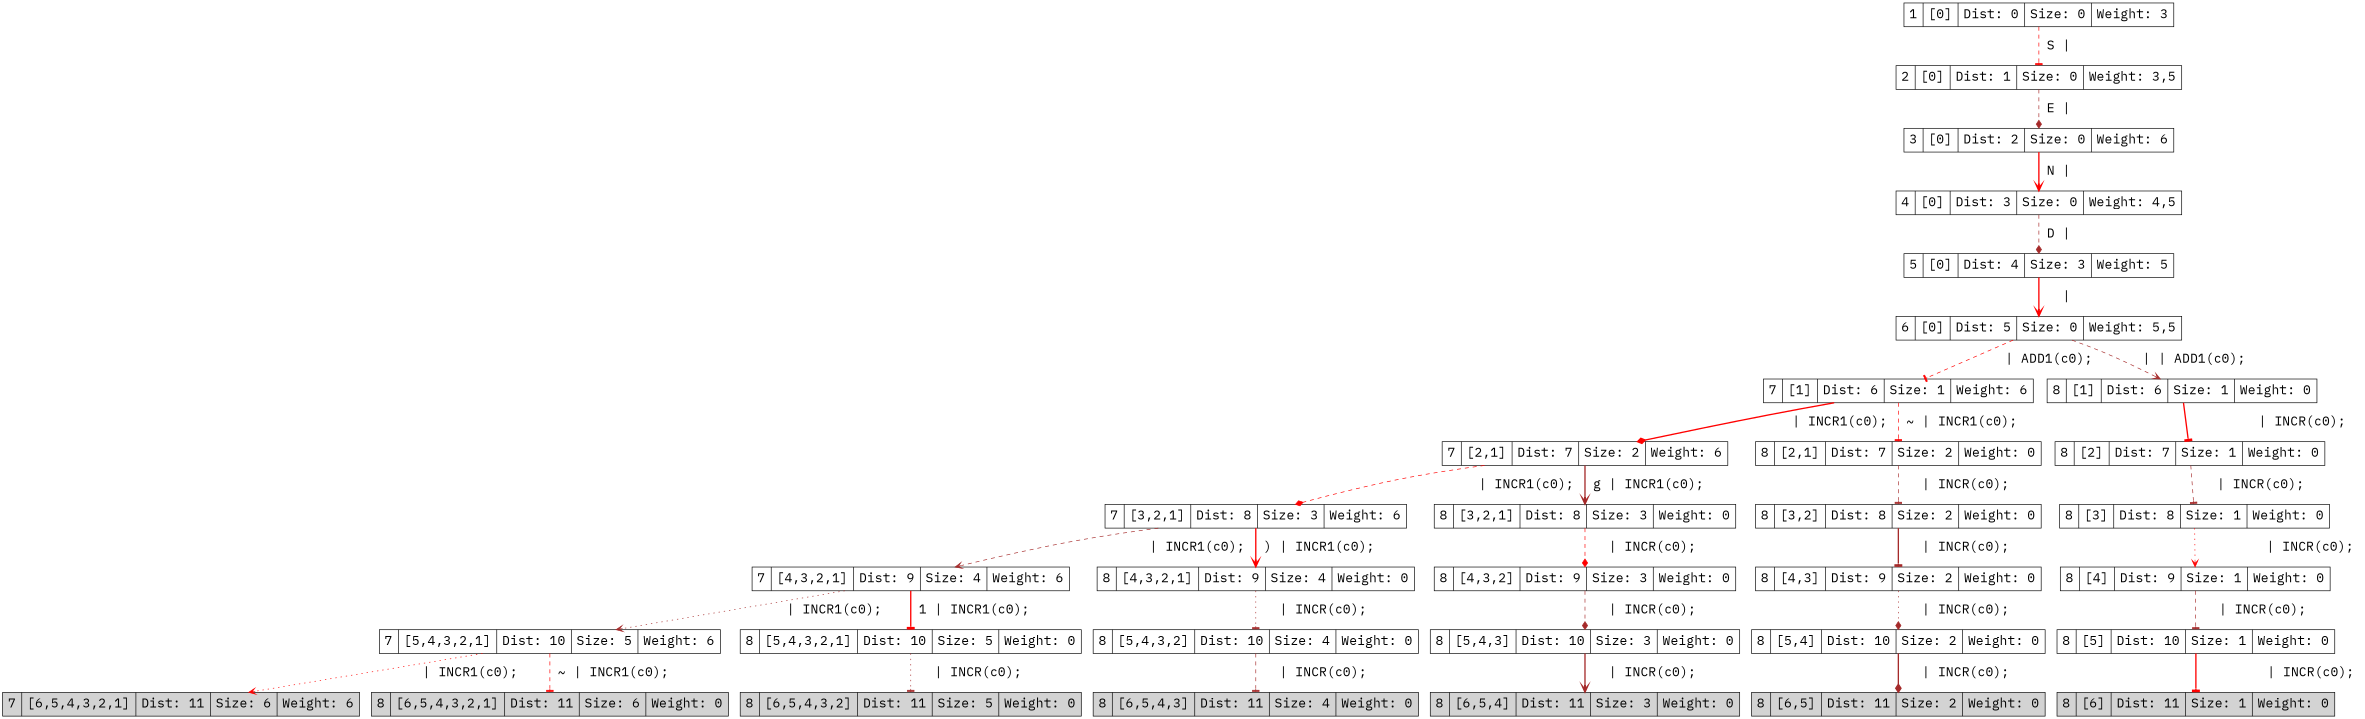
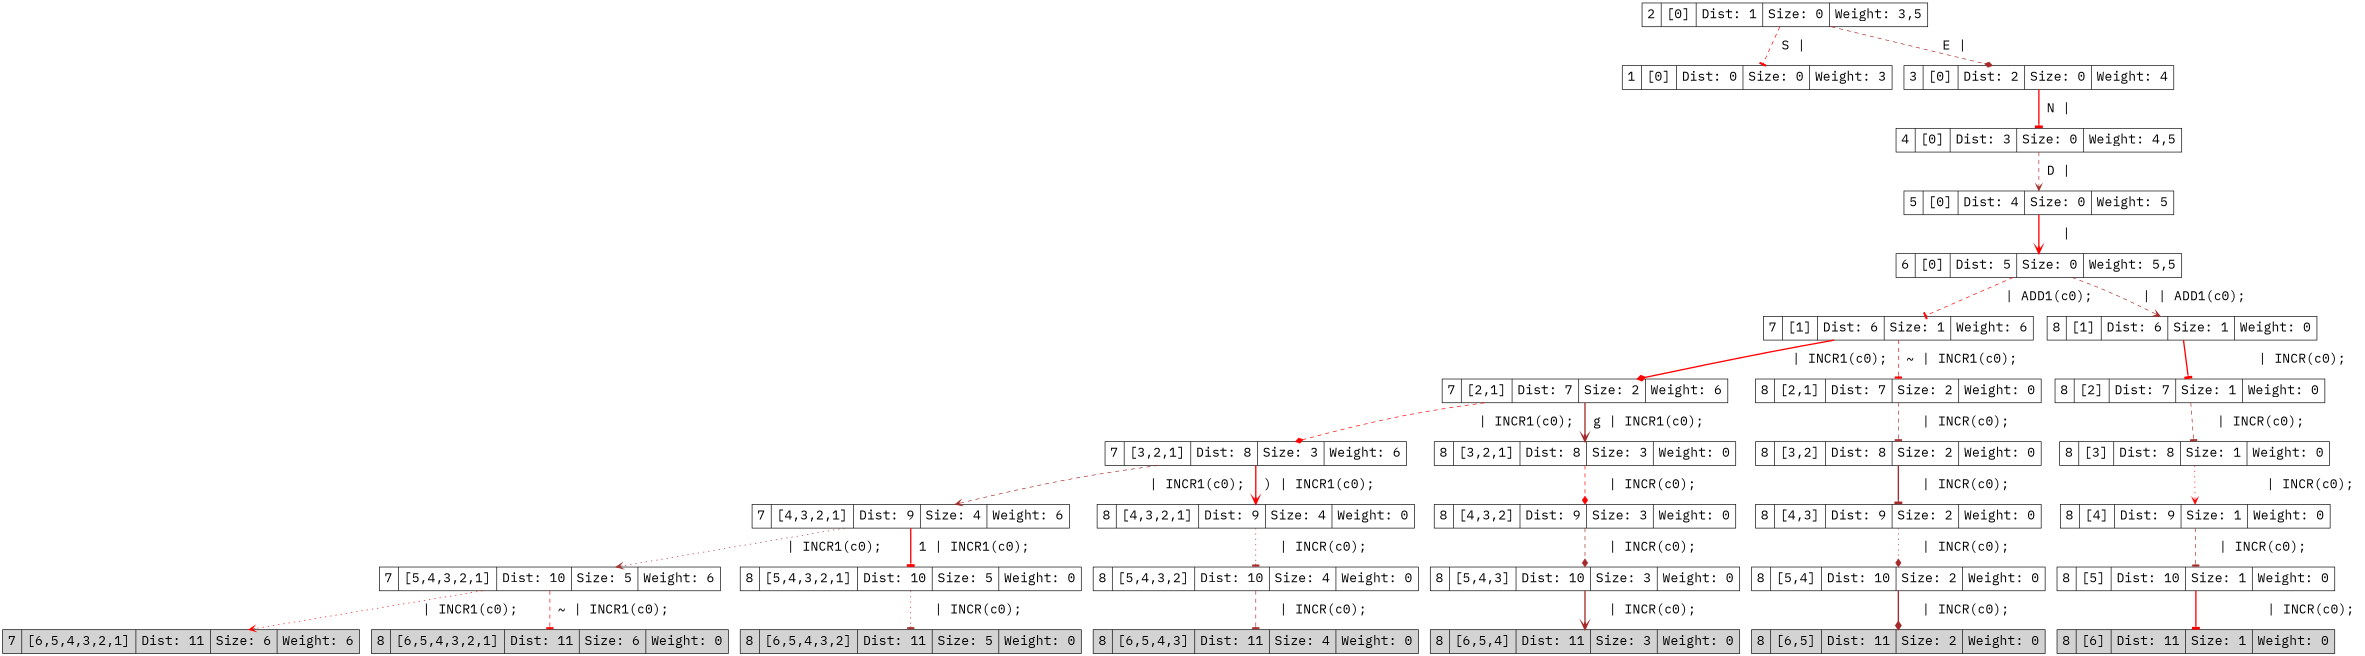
(2039, 44) -> (1772, 44)
(2133, 140) -> (2133, 77)
(2039, 168) -> (2039, 107)
(2039, 230) -> (2039, 168)
(2058, 265) -> (2058, 202)
